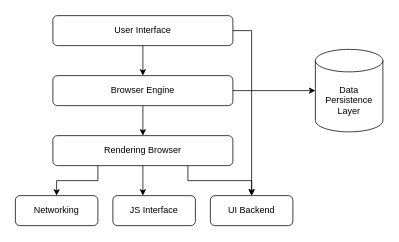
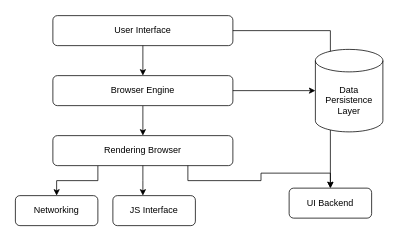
(252, 210) -> (330, 203)
